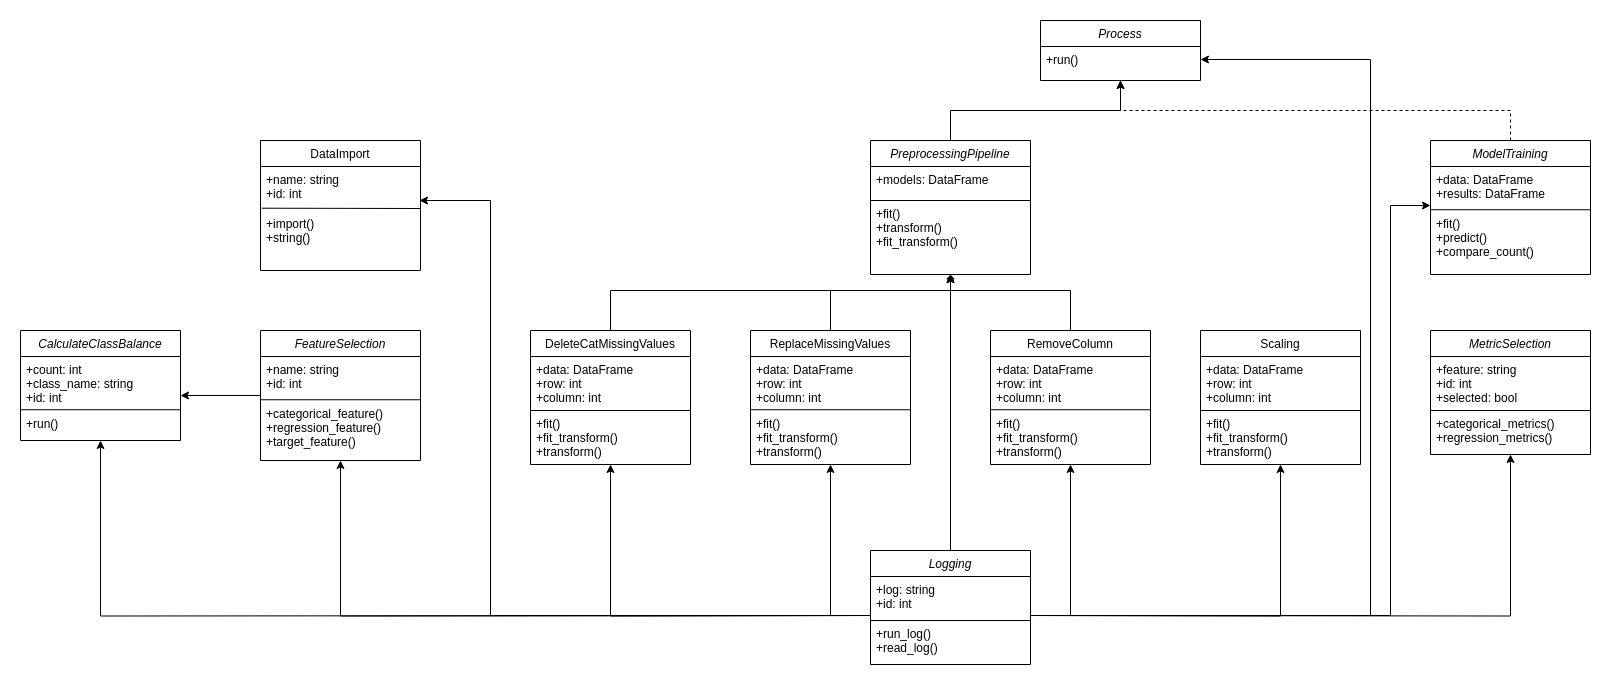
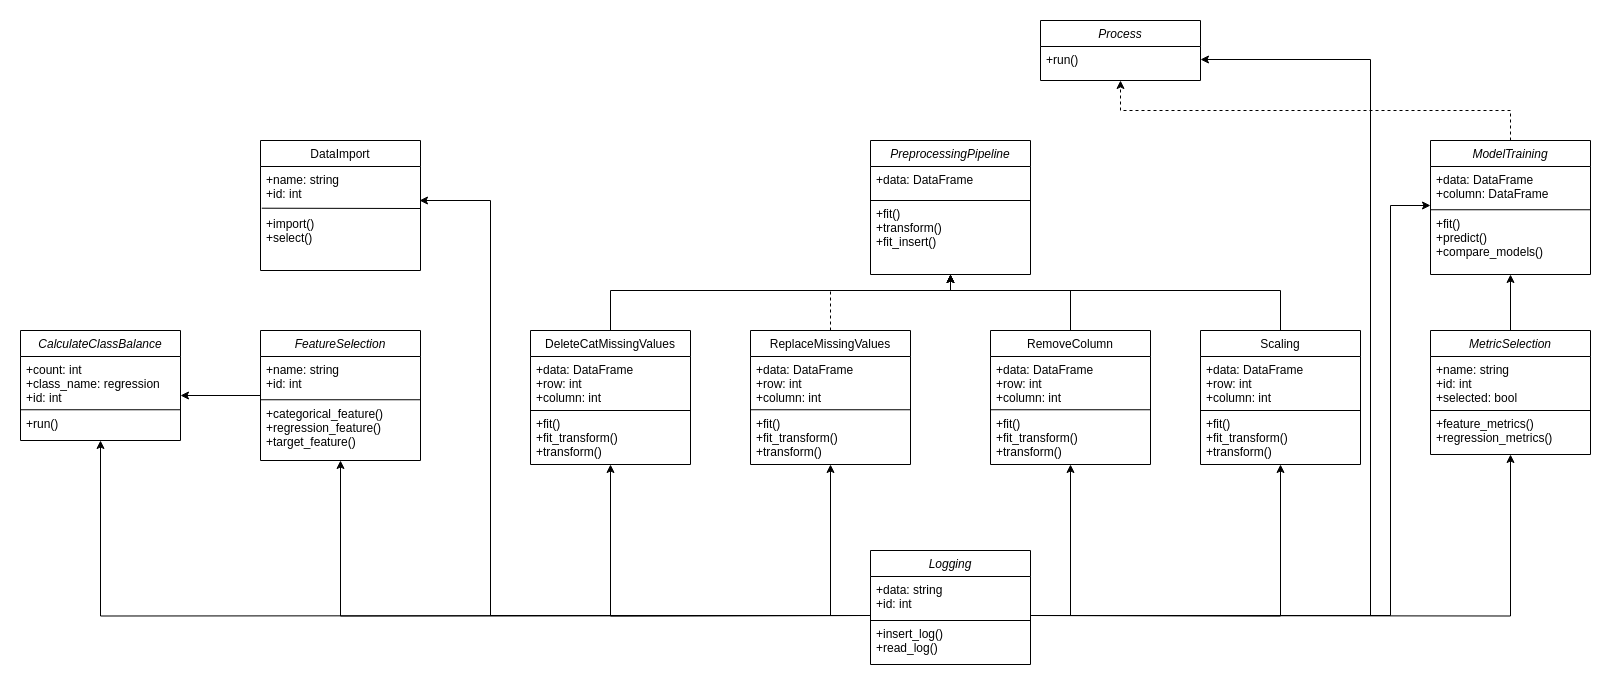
(1020, 111) -> none
(932, 180) -> (927, 180)
(1487, 180) -> (1487, 180)
(895, 214) -> (895, 214)
(295, 224) -> (295, 224)
(1455, 224) -> (1455, 224)
(828, 291) -> (828, 291)
none -> (1197, 291)
(1071, 293) -> (951, 278)
none -> (1511, 306)
(831, 311) -> (831, 311)
(58, 370) -> (58, 370)
(1485, 370) -> (1475, 370)
(951, 421) -> none
(1505, 424) -> (1495, 424)
(910, 590) -> (915, 590)
(908, 634) -> (917, 634)
